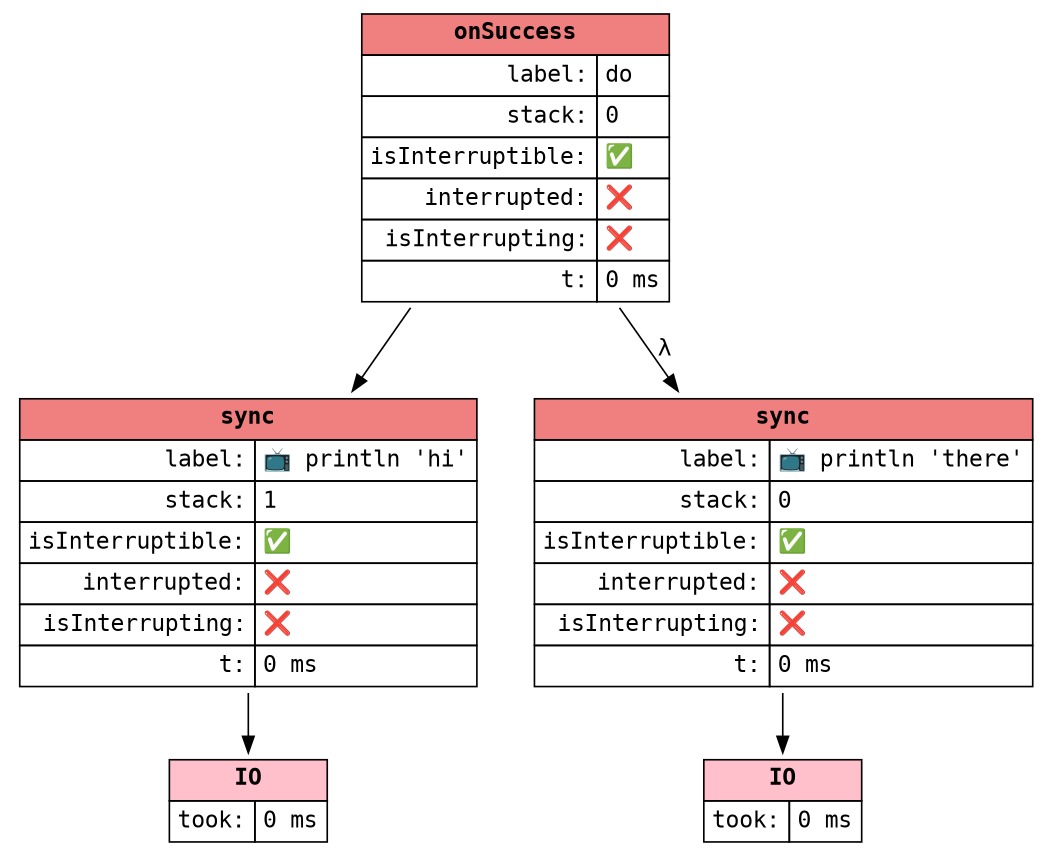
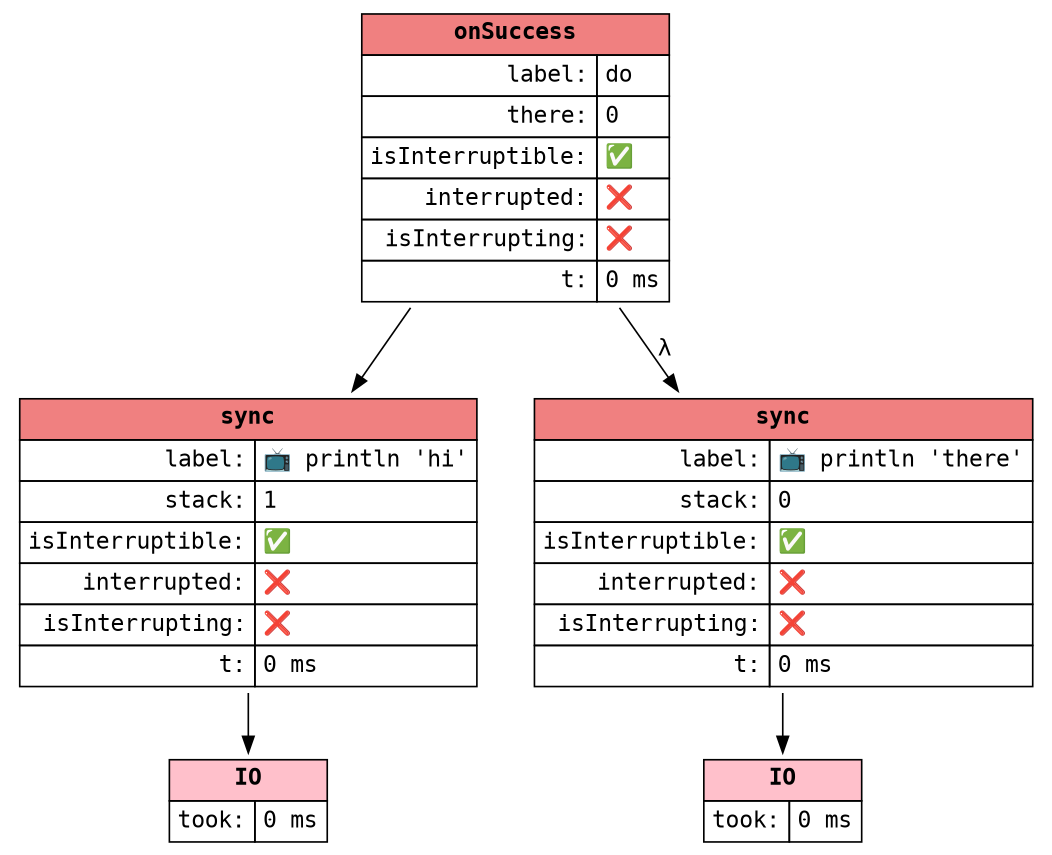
(548, 116) -> (548, 116)
